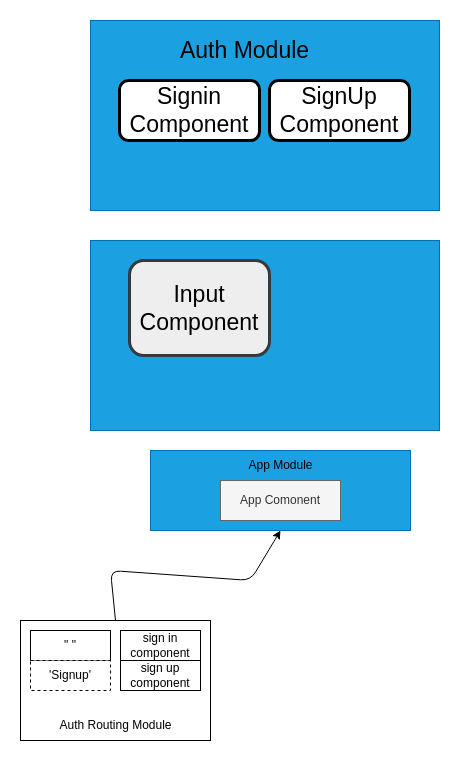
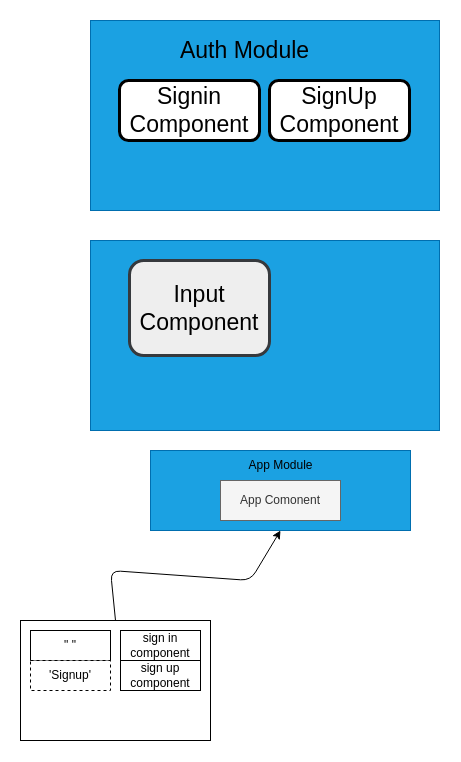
(116, 726) -> none
